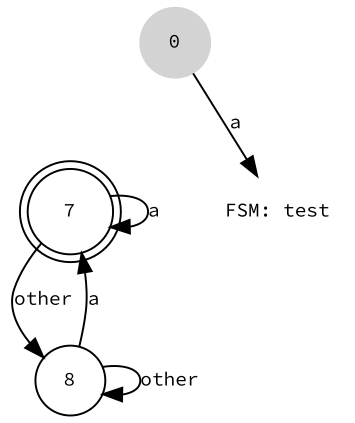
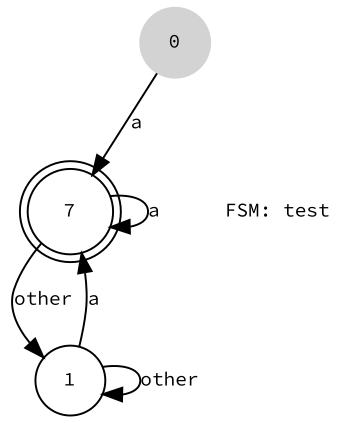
(220, 116) -> (130, 116)
(70, 381) -> (70, 381)
